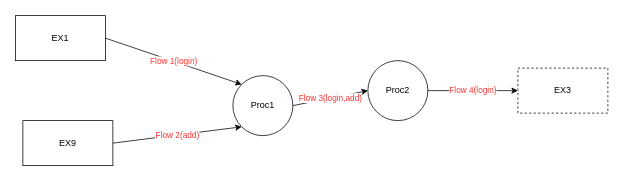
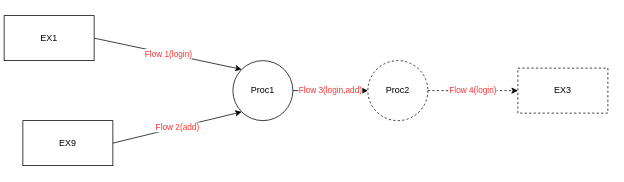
(60, 38) -> (49, 38)
(398, 90) -> (398, 90)
(439, 90) -> (439, 90)
(263, 105) -> (263, 90)
